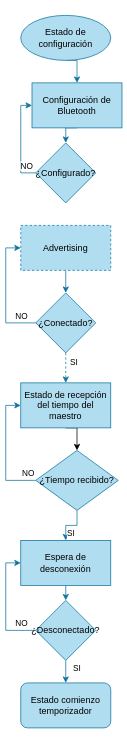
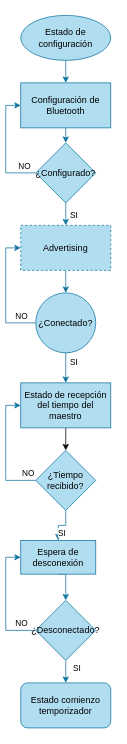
(77, 105) -> (66, 105)
none -> (66, 211)
(66, 323) -> (66, 323)
(66, 364) -> (66, 364)
(77, 480) -> (66, 480)
(66, 563) -> (58, 557)
